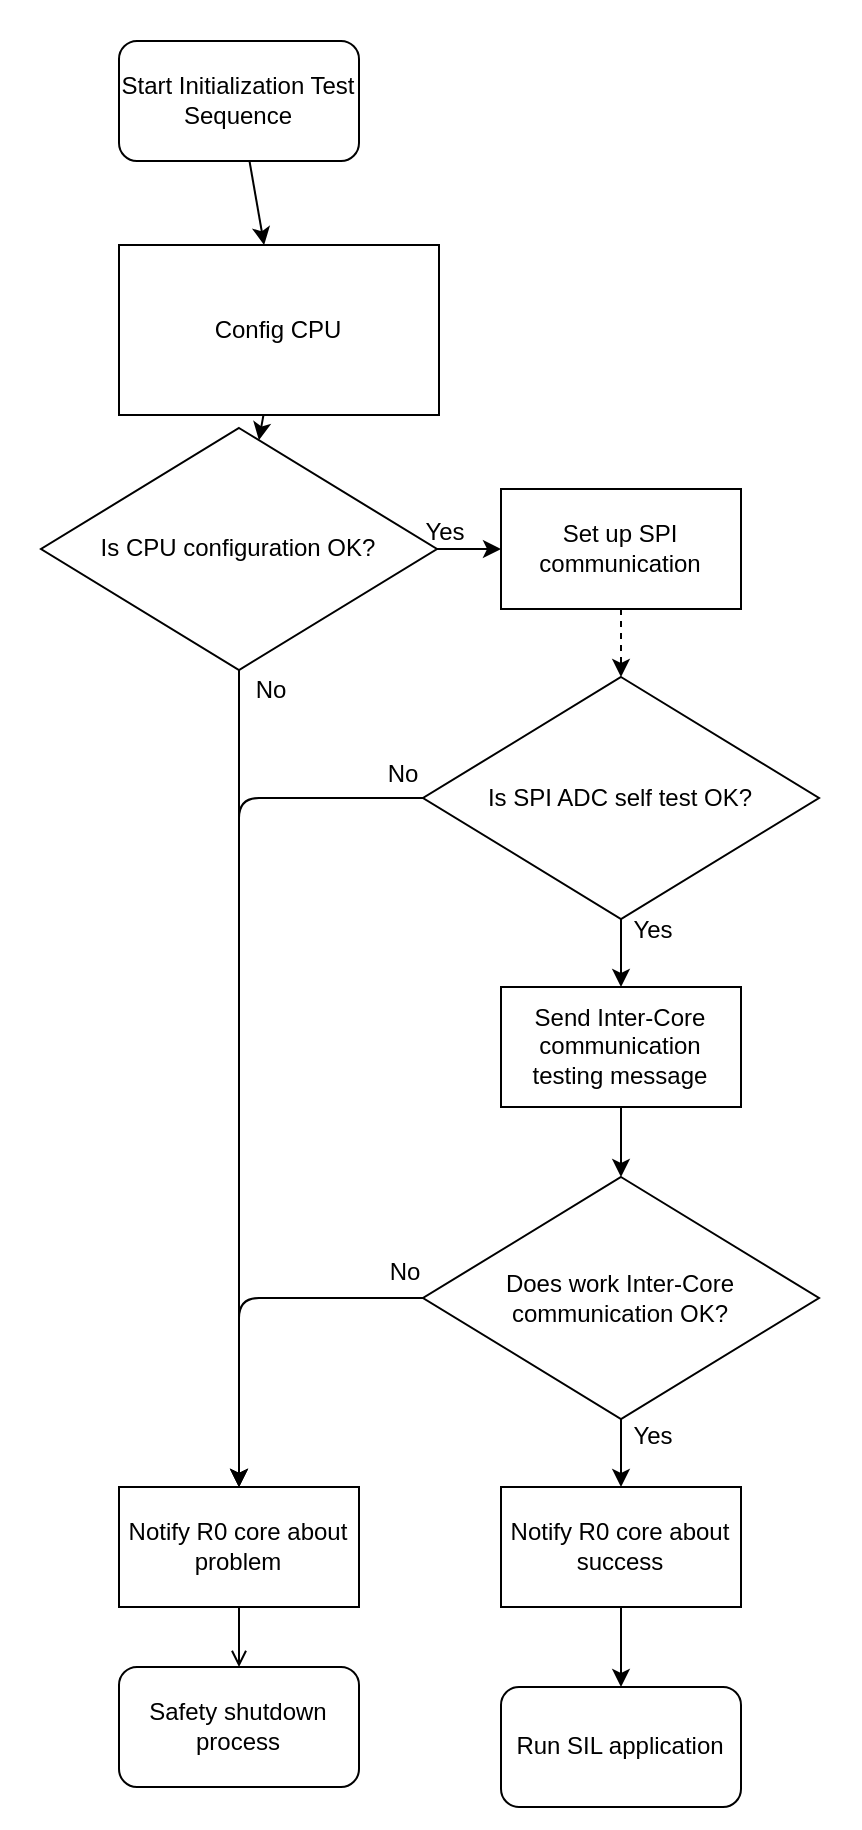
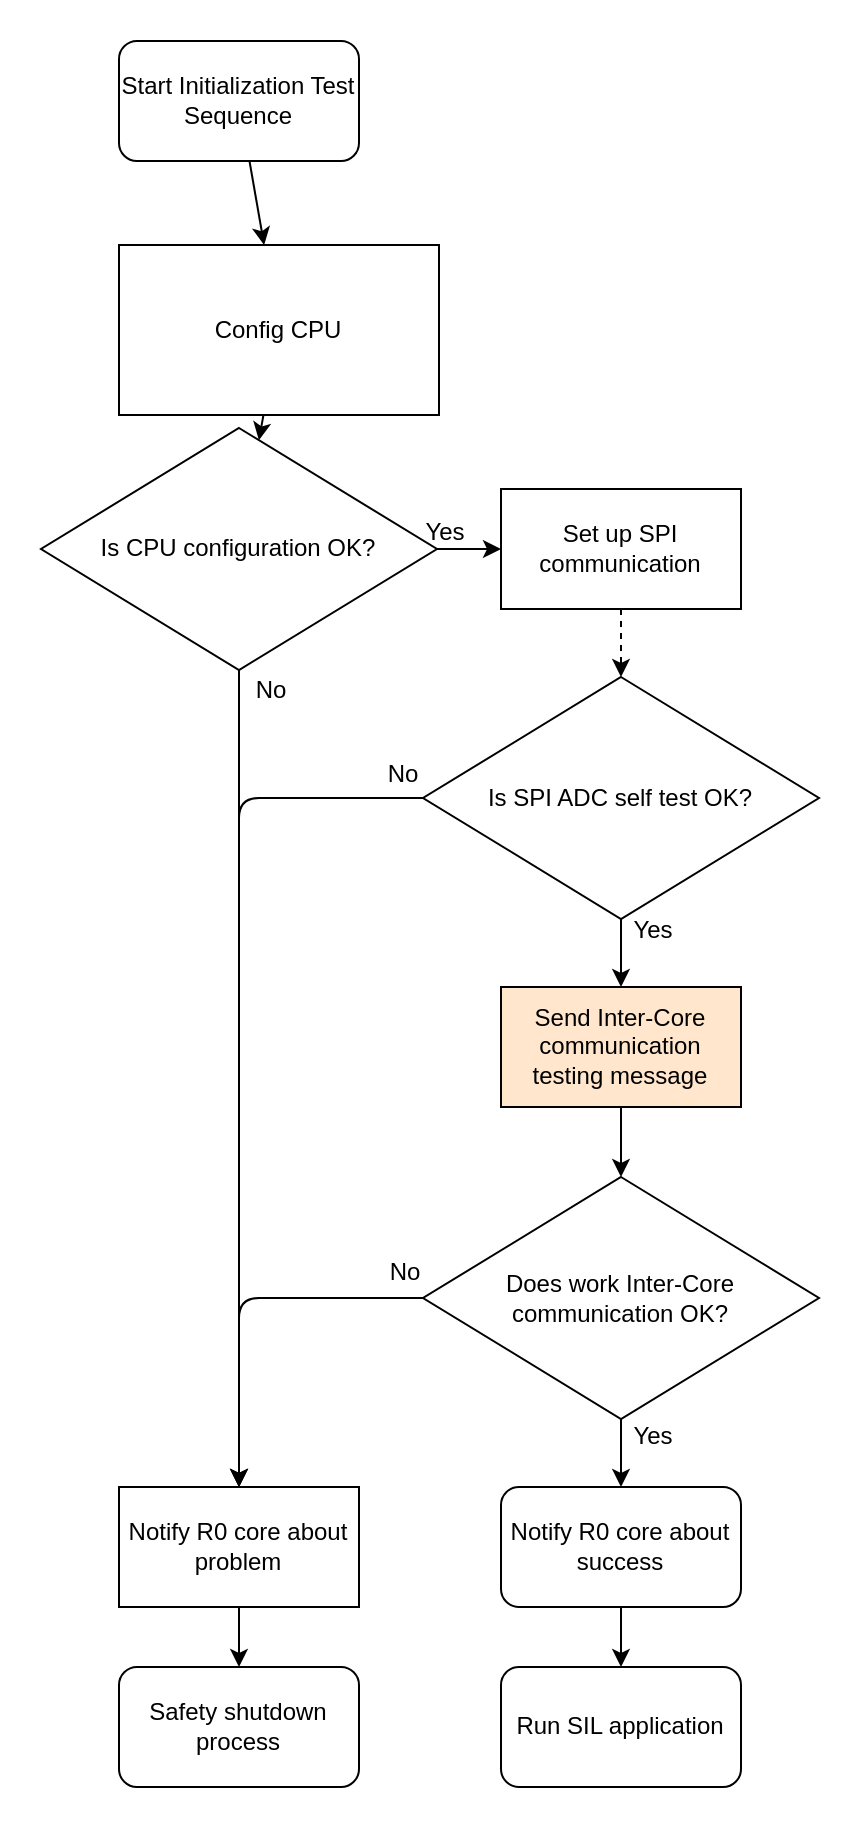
(621, 1047) -> (621, 1047)
(621, 1547) -> (621, 1547)
(239, 1654) -> (239, 1652)
(621, 1747) -> (621, 1727)
